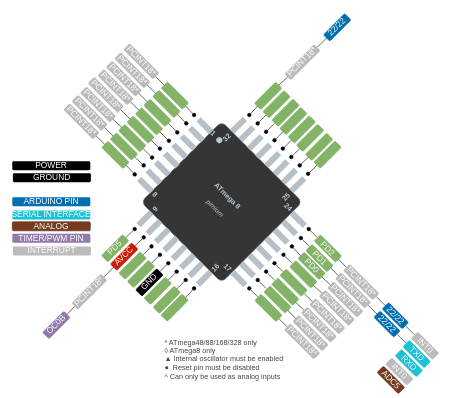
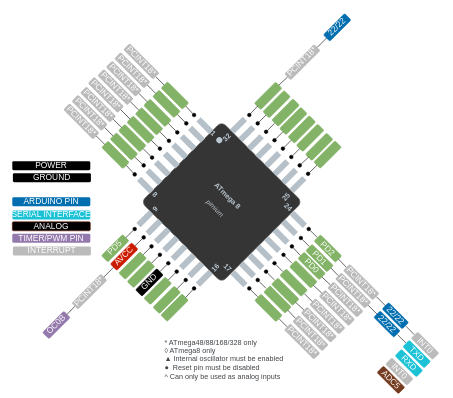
(51, 226) -> (51, 226)
